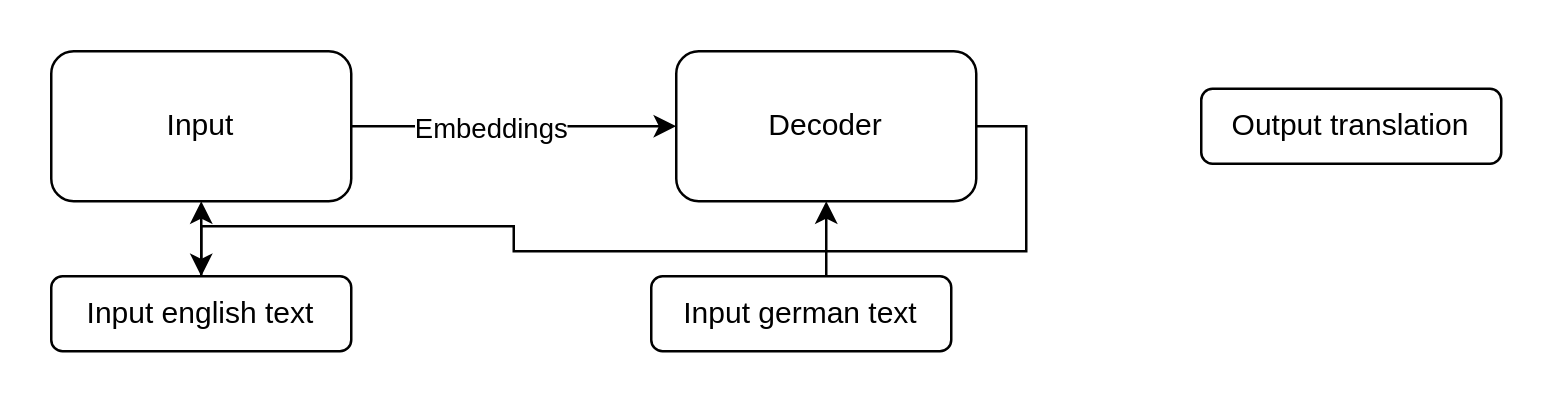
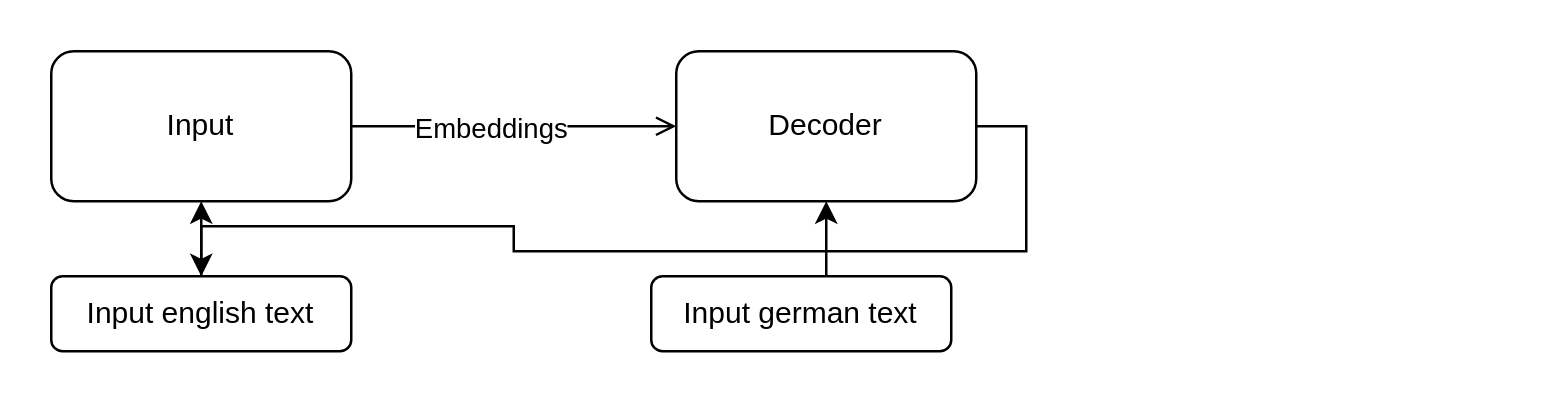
(658, 126) -> (662, 126)
(1351, 126) -> none
